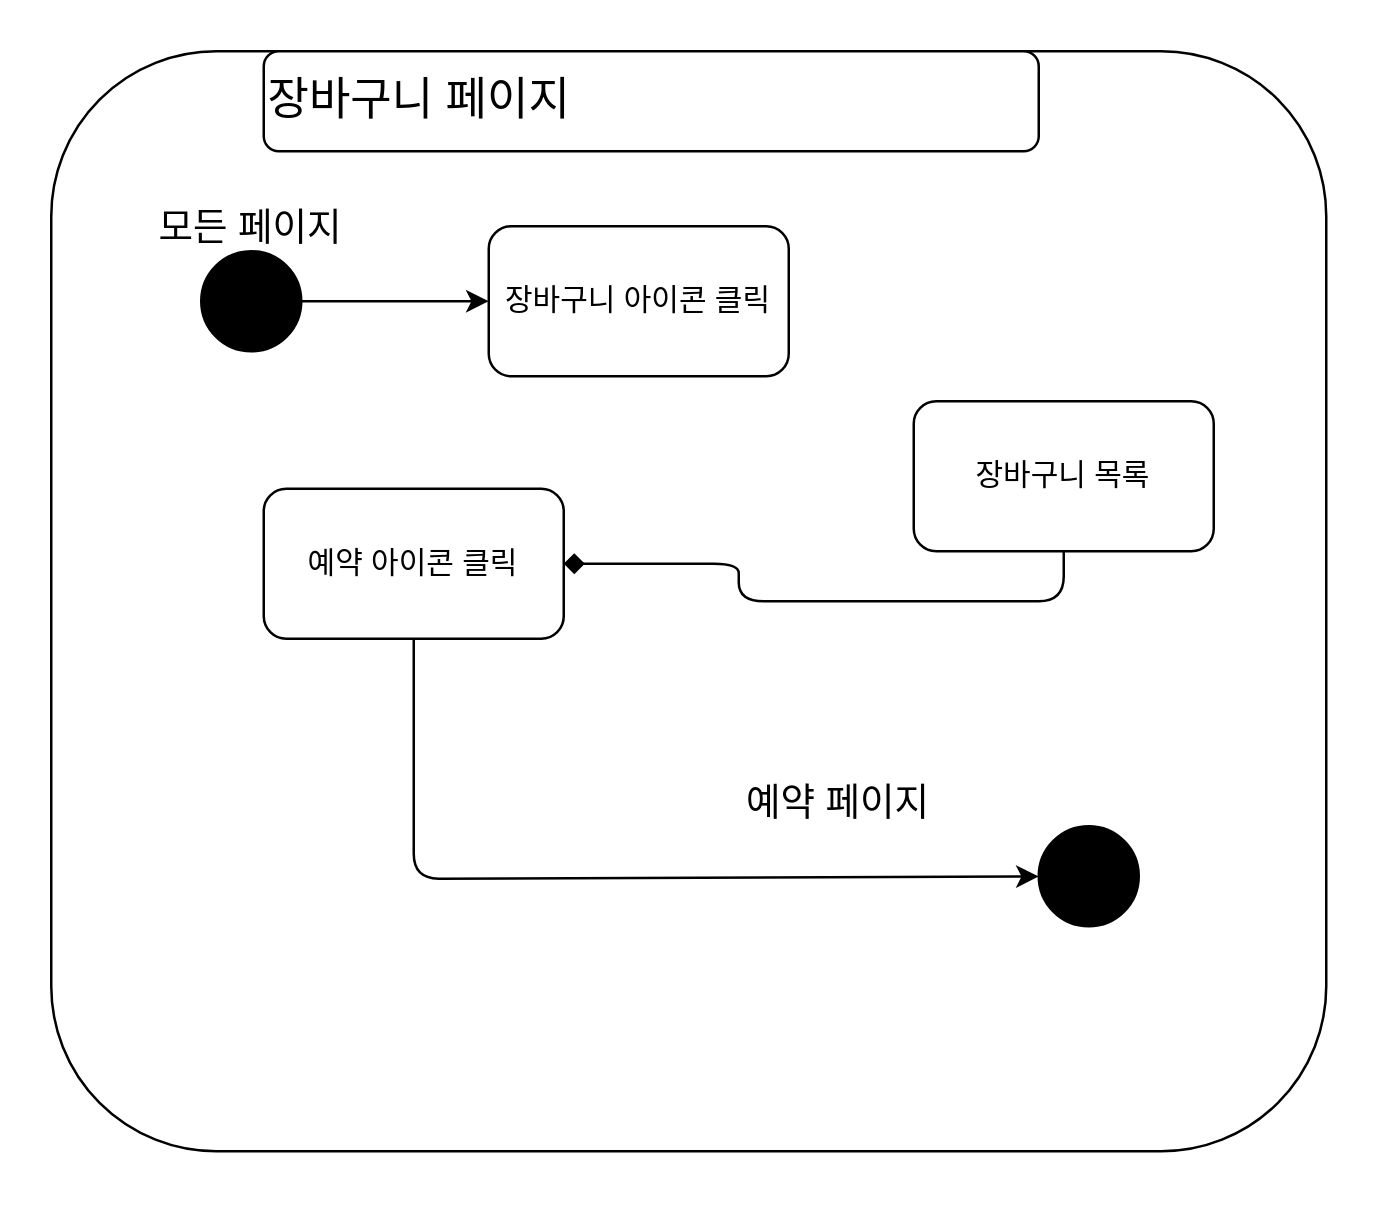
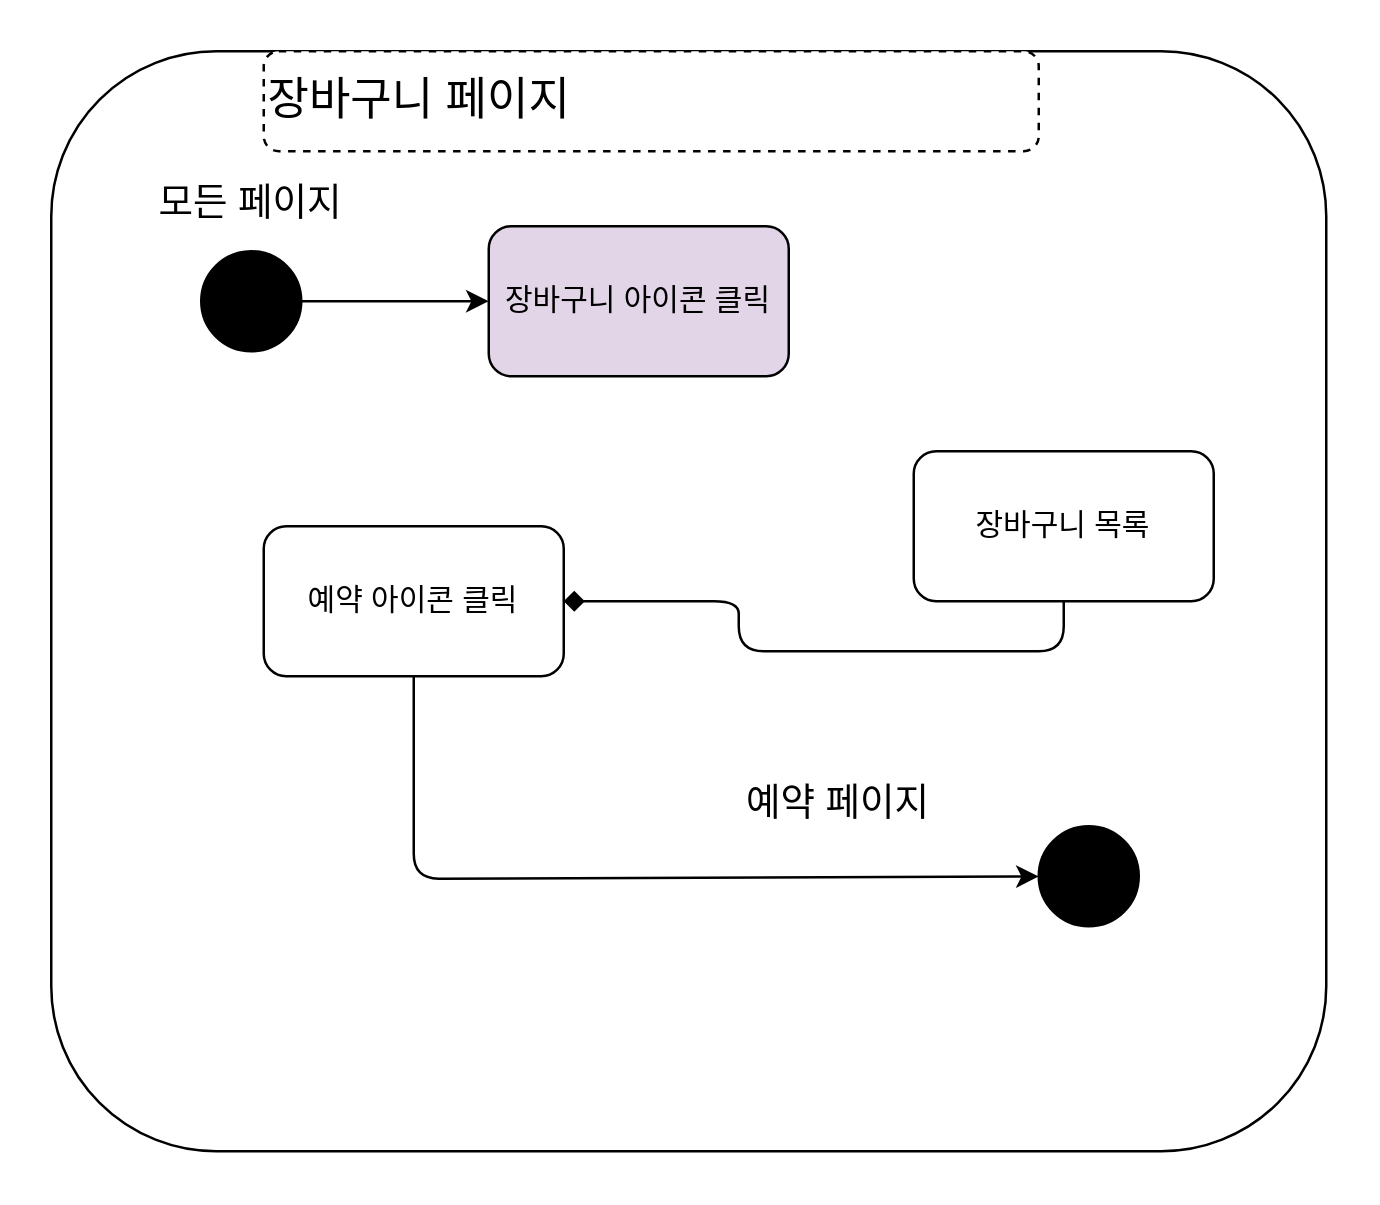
(651, 101) -> (651, 101)
(251, 226) -> (251, 201)
(639, 301) -> (639, 301)
(1064, 476) -> (1064, 526)
(414, 564) -> (414, 601)
